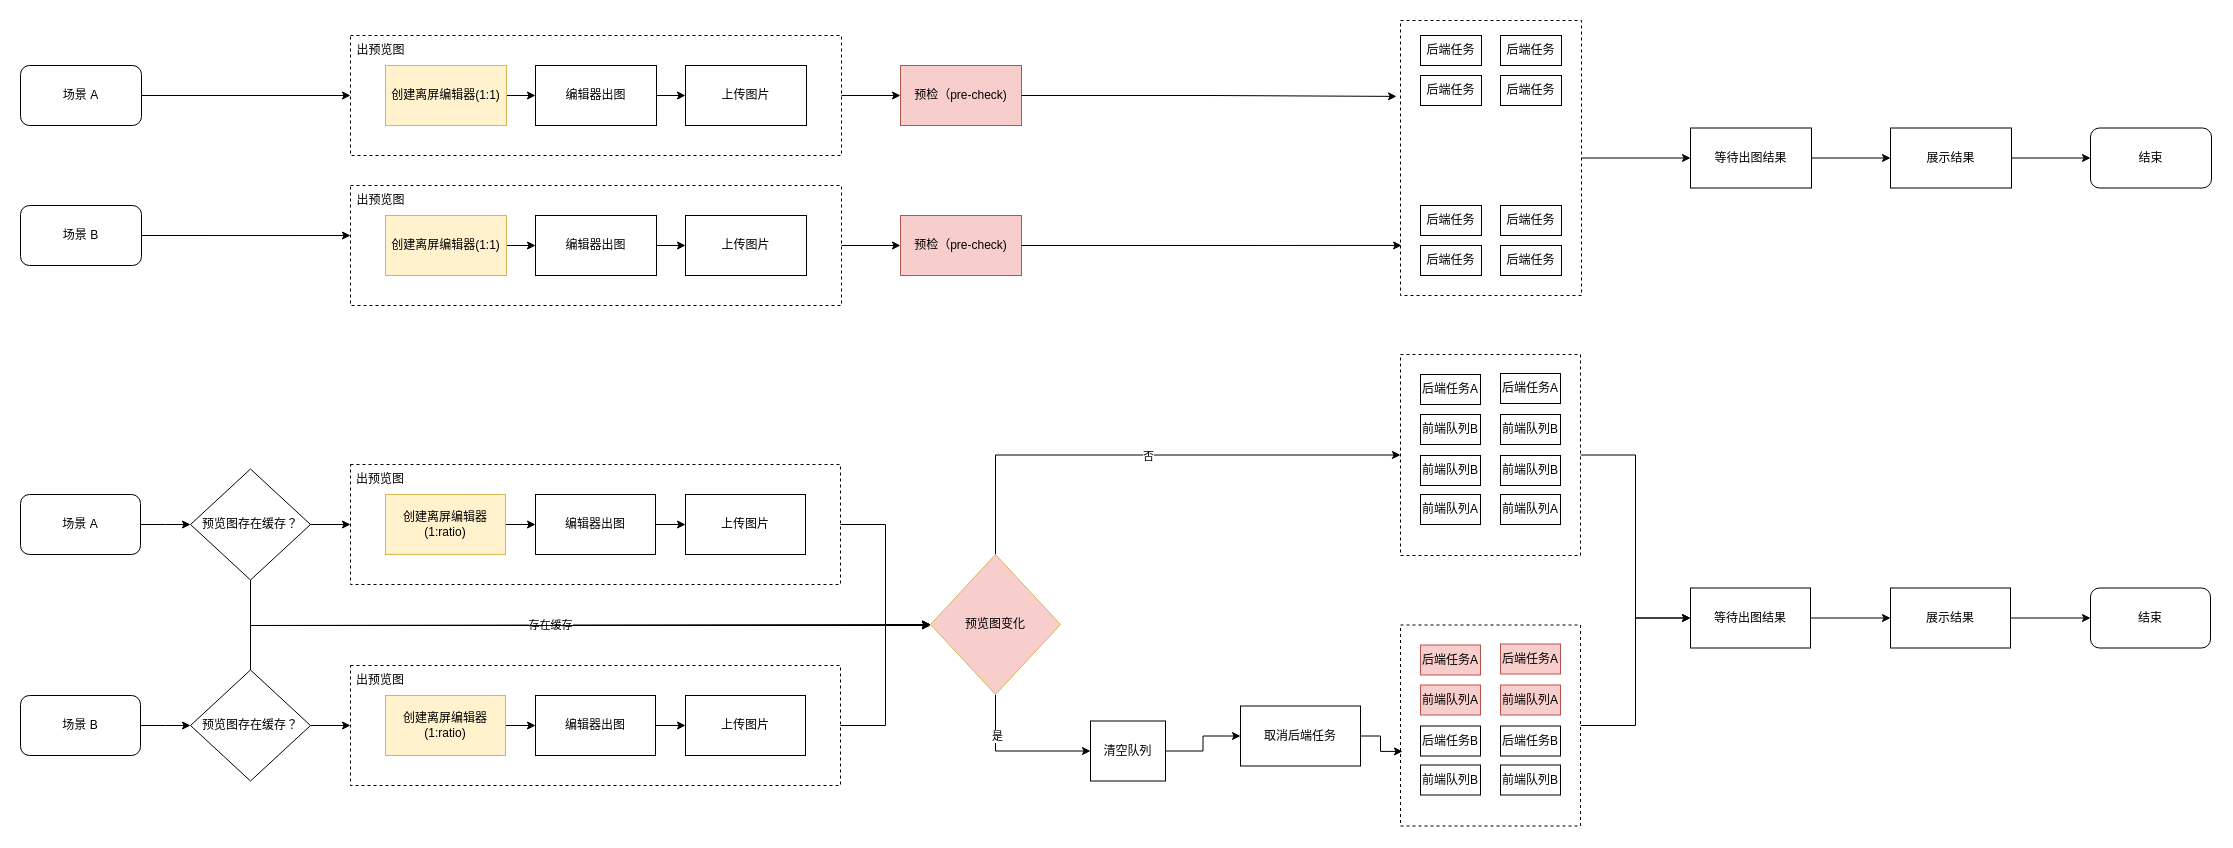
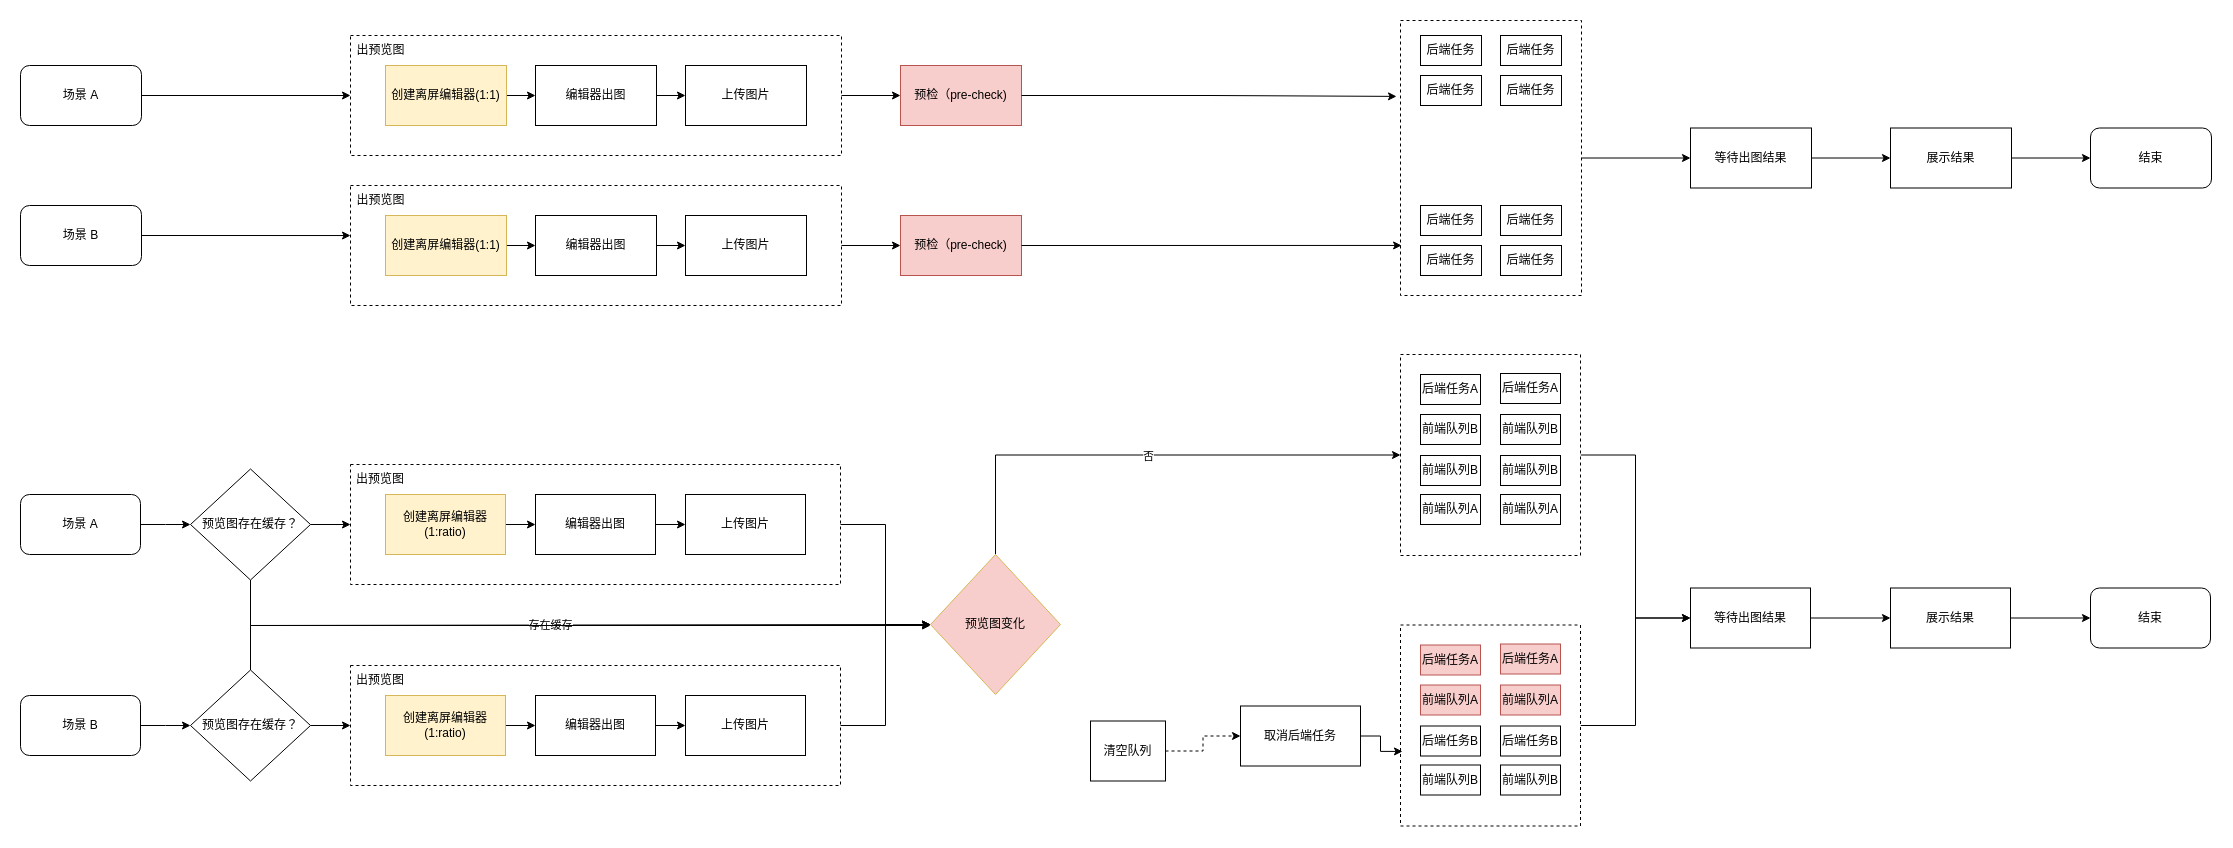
(1203, 746) -> (1203, 746)
(1012, 751) -> none
